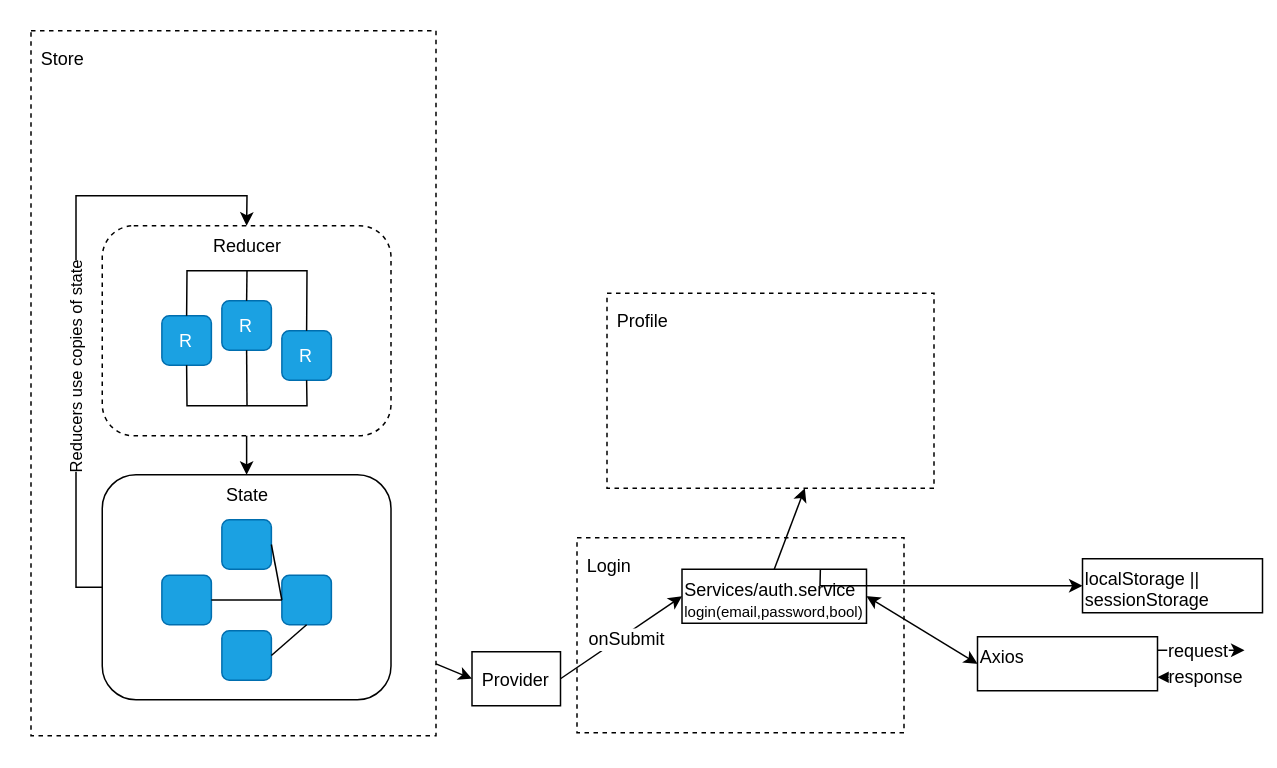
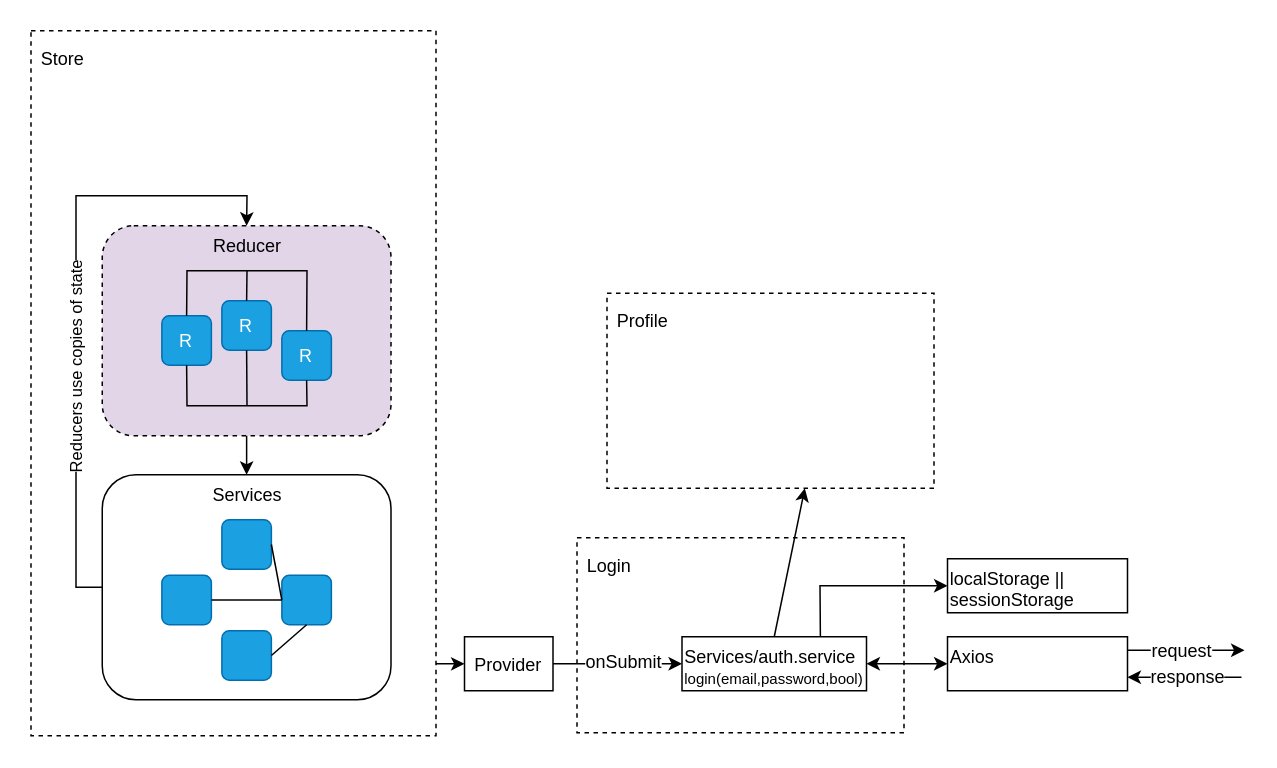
(248, 247) -> (248, 247)
(248, 496) -> (248, 496)
(1172, 586) -> (1037, 586)
(774, 596) -> (774, 664)
(1067, 664) -> (1037, 664)
(516, 679) -> (509, 664)
